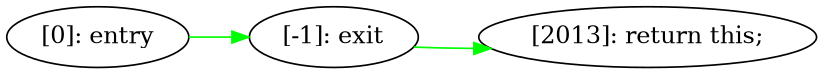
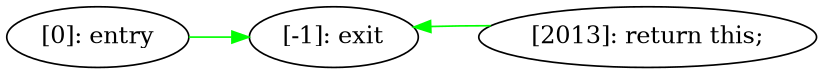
(444, 48) -> (461, 26)
